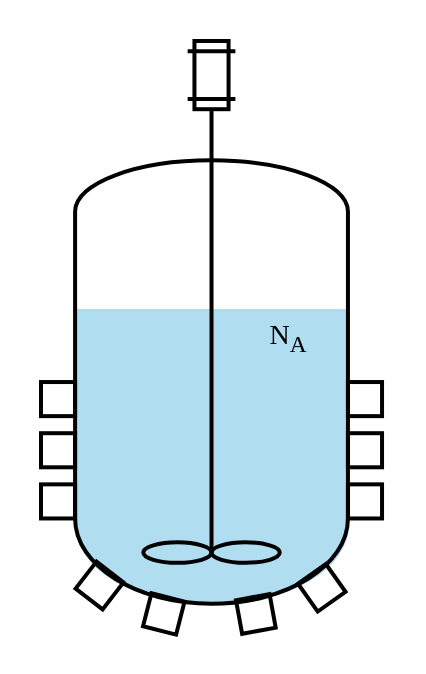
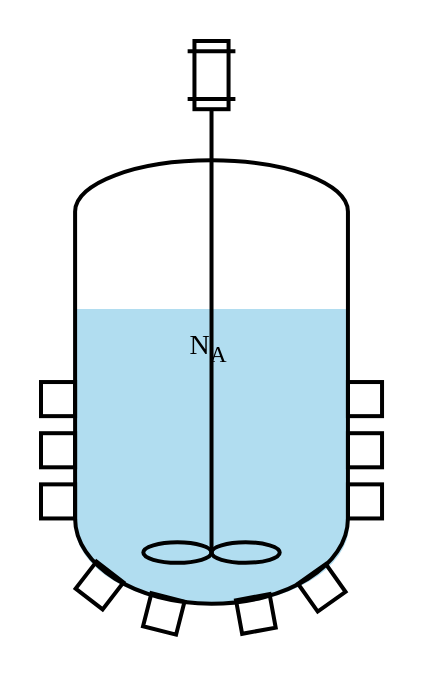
(289, 339) -> (209, 349)
